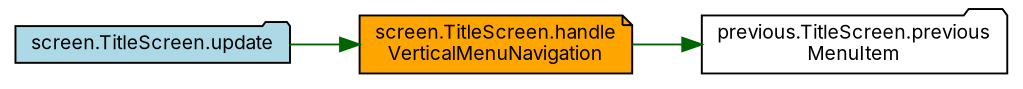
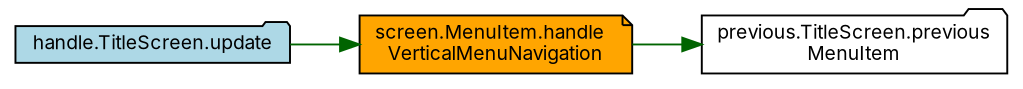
(153, 44) -> (153, 44)
(496, 44) -> (496, 44)
